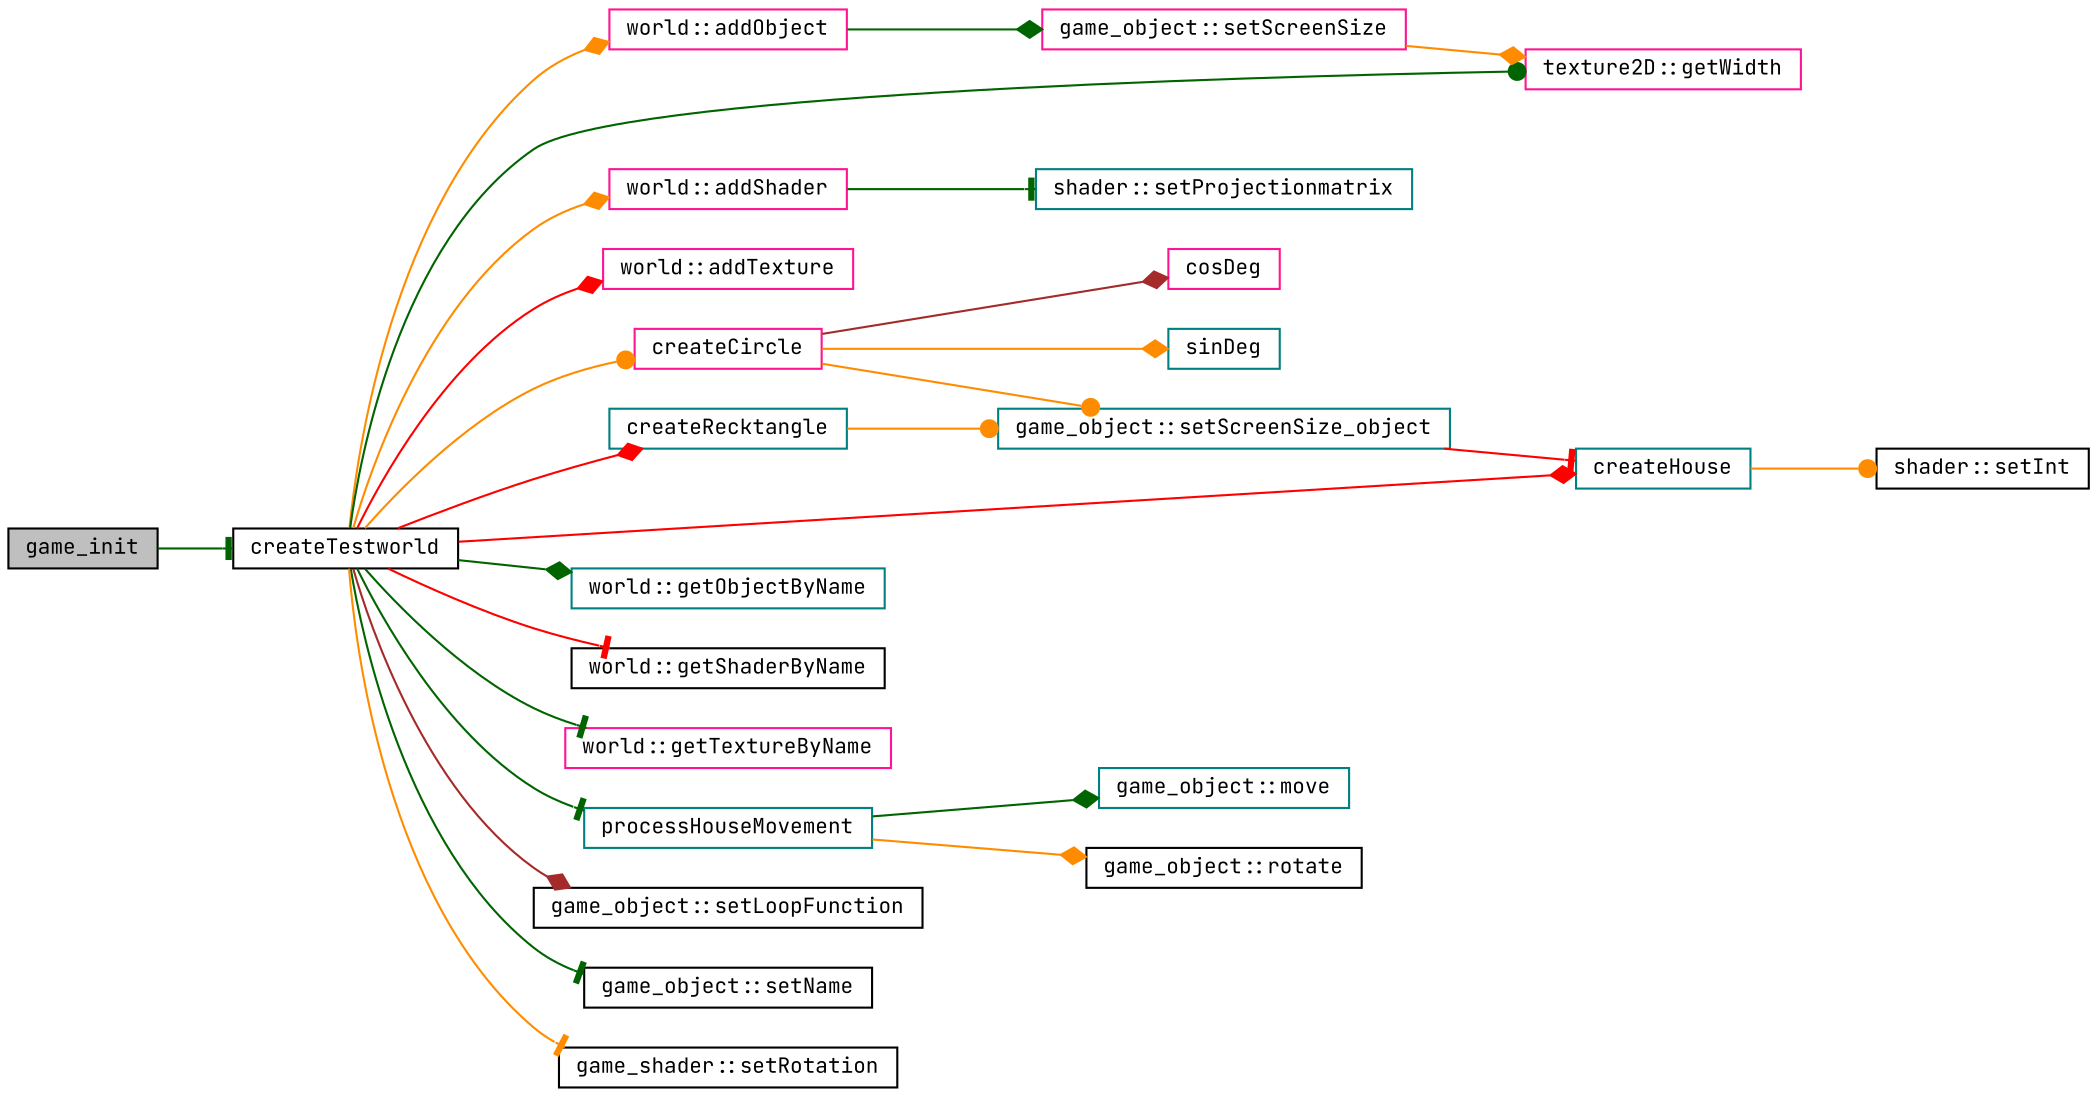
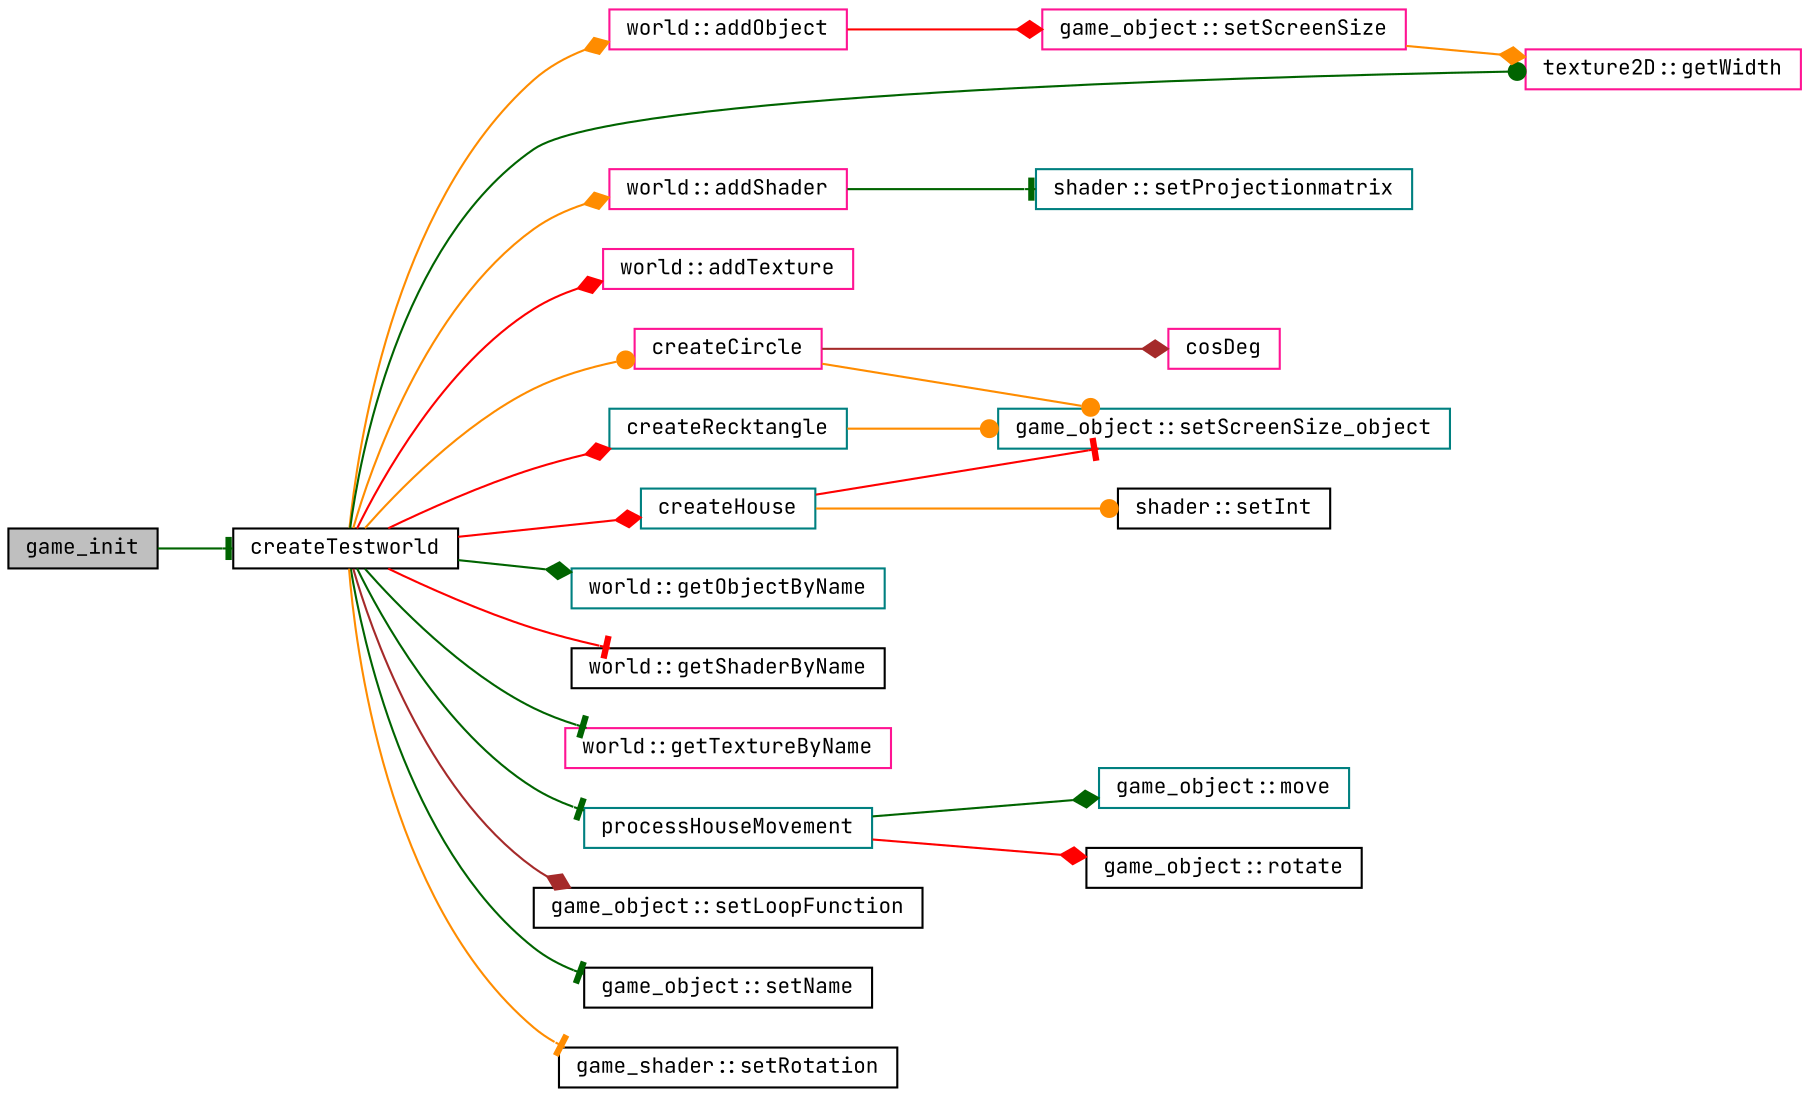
(932, 29) -> (932, 29)
(1224, 349) -> none
(1504, 454) -> (952, 473)
(966, 847) -> (966, 847)
